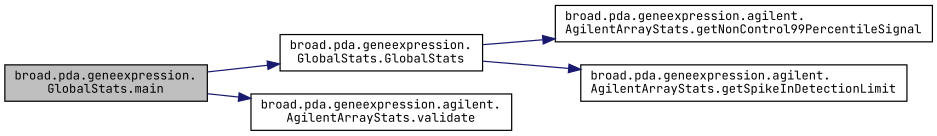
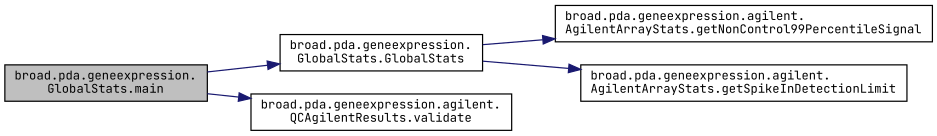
(381, 112) -> (381, 112)
